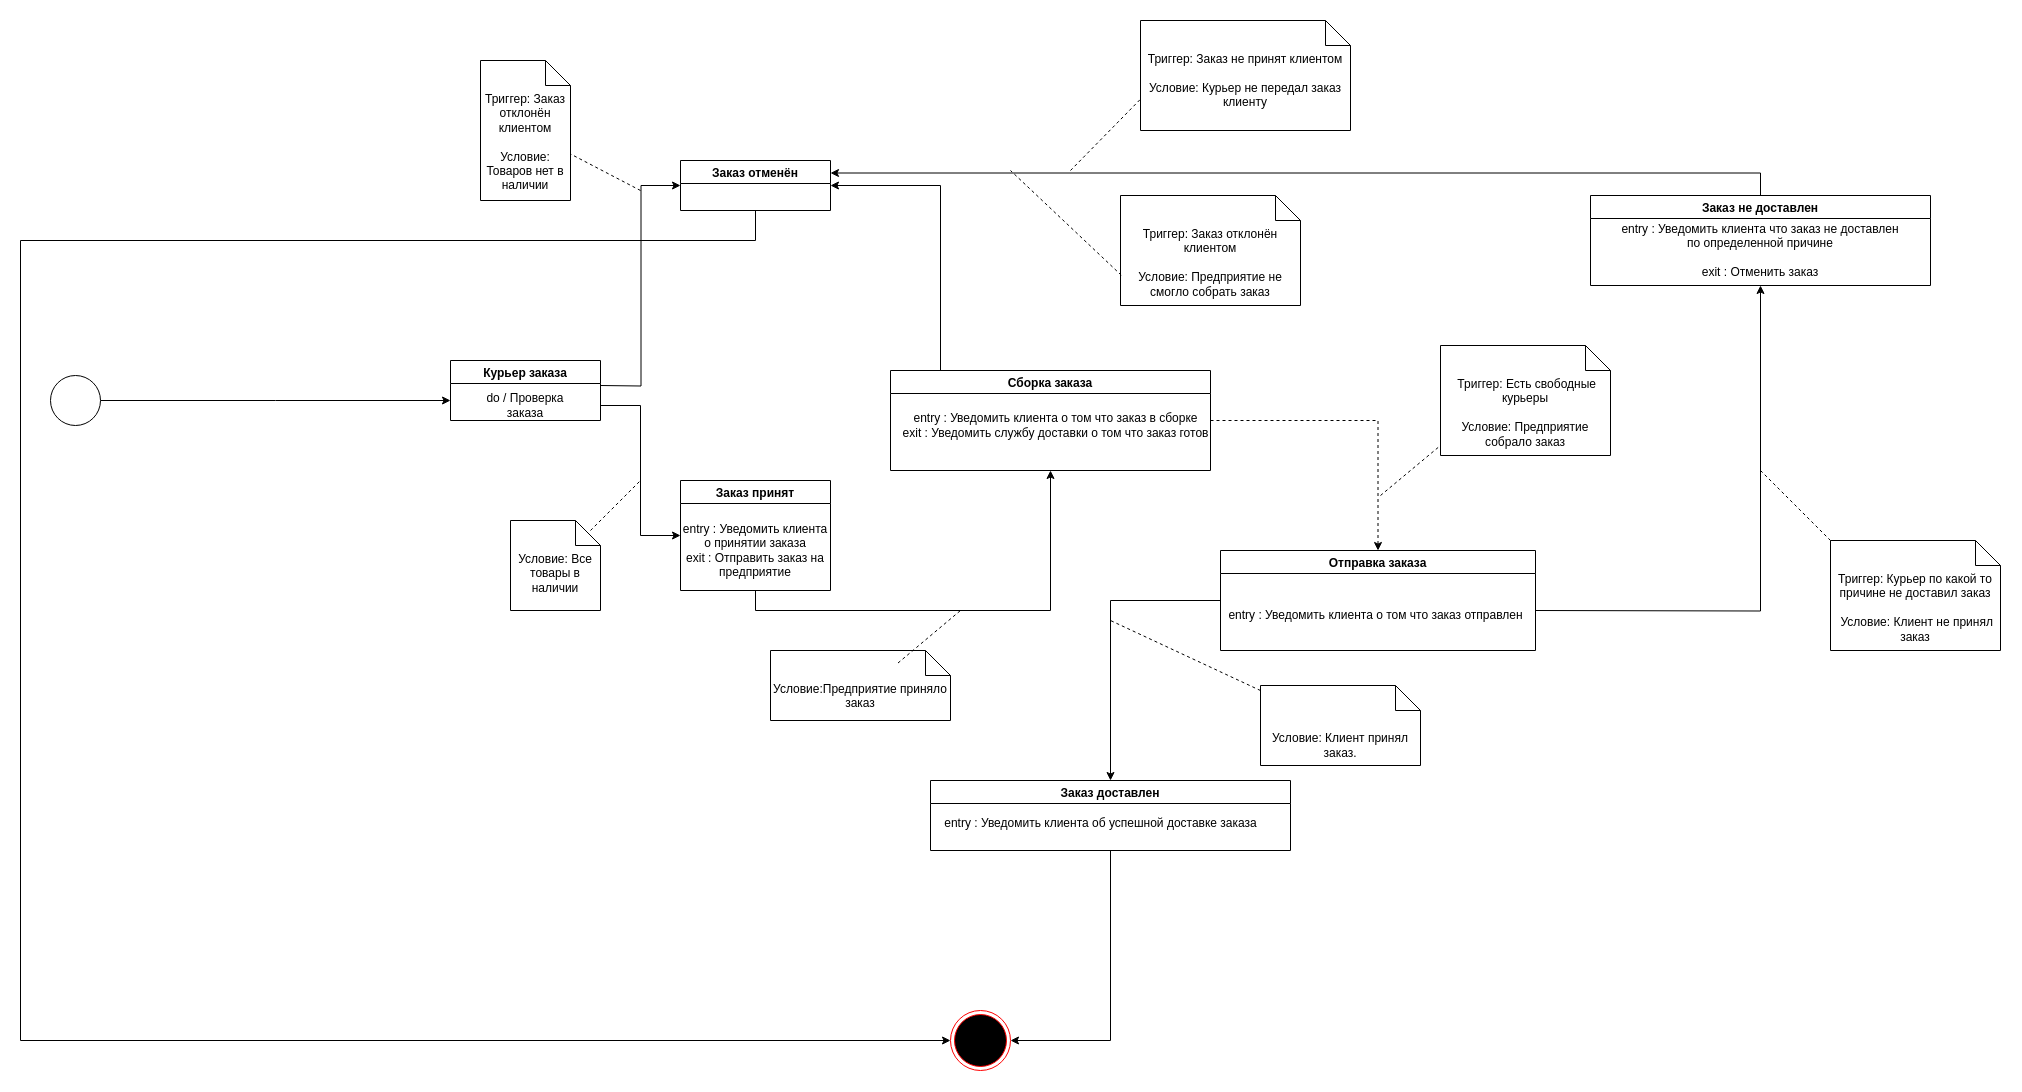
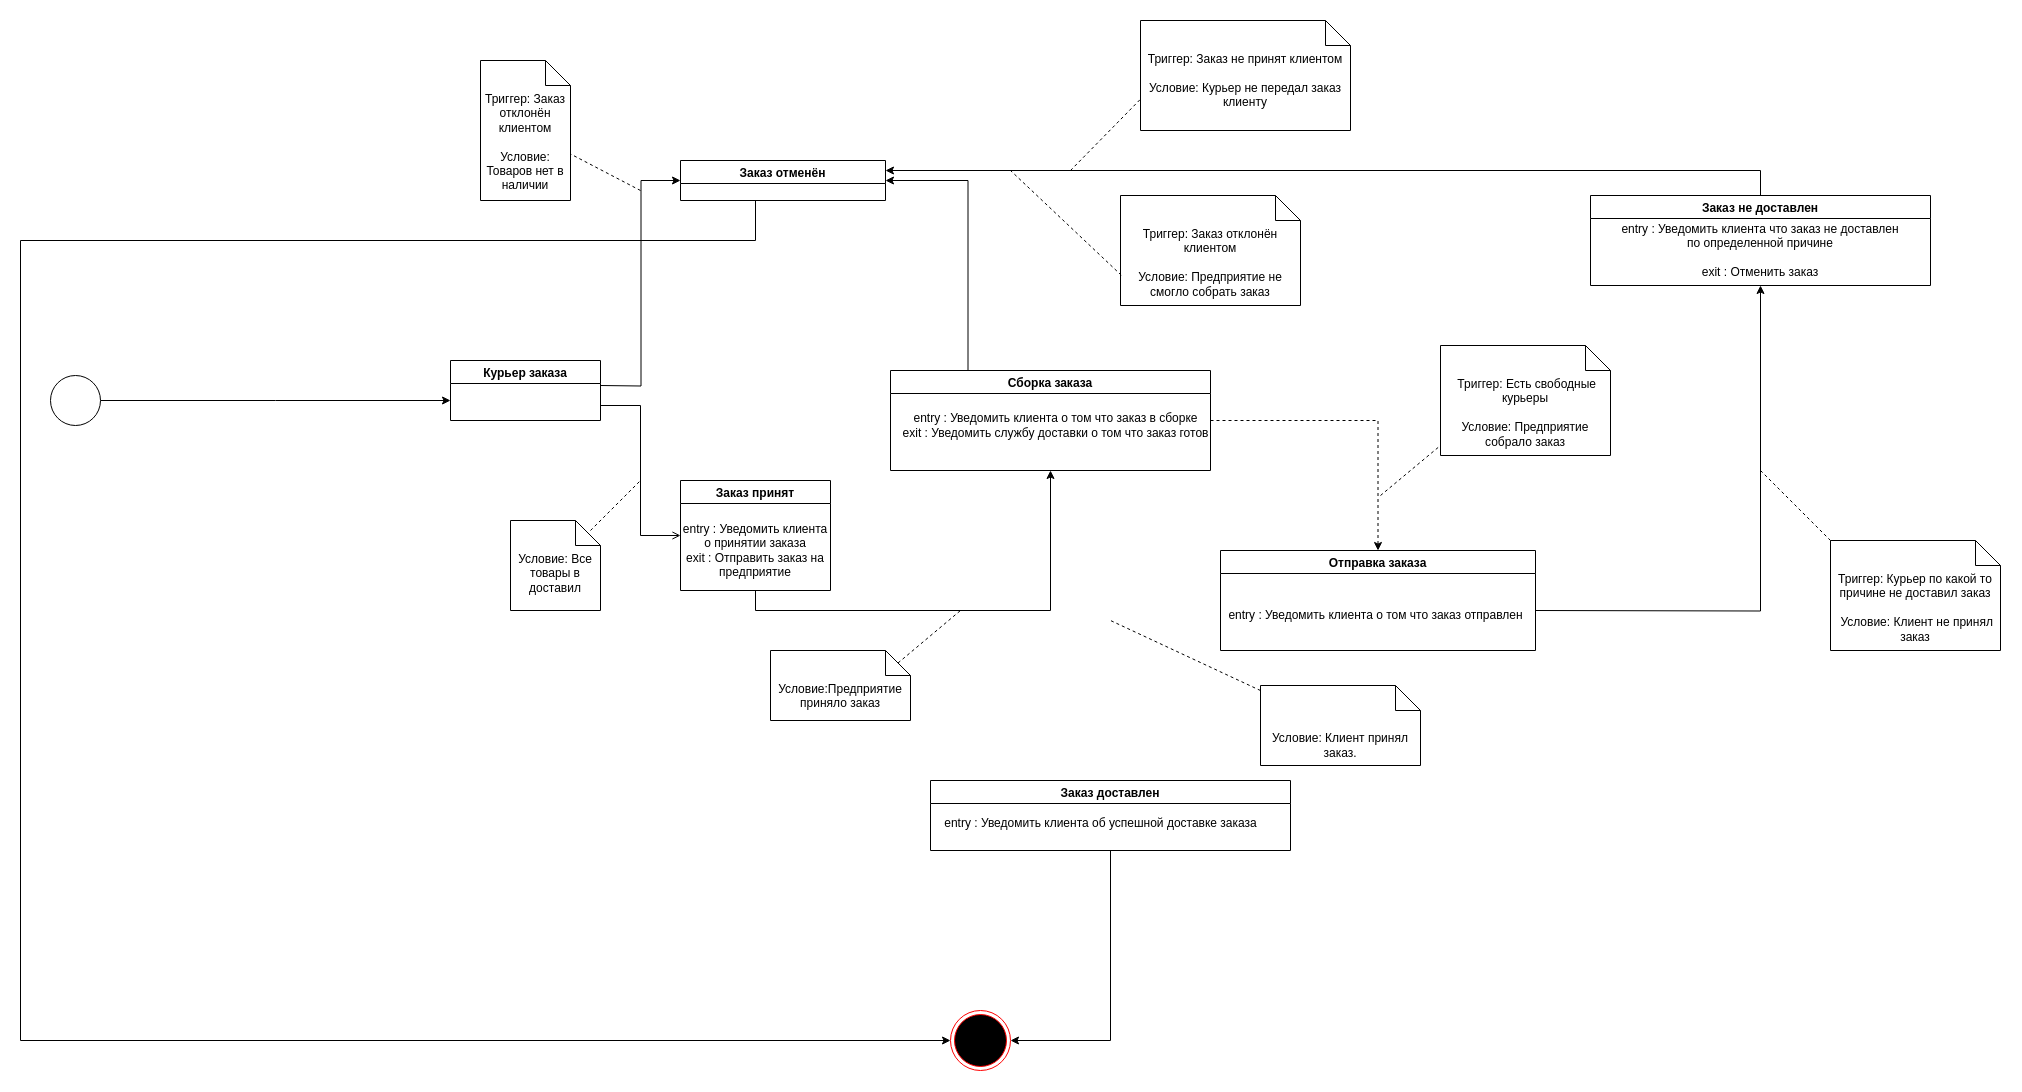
(756, 186) -> (783, 181)
(526, 406) -> none
(672, 536) -> (673, 536)
(556, 574) -> (556, 574)
(1111, 633) -> none
(861, 686) -> (841, 686)
